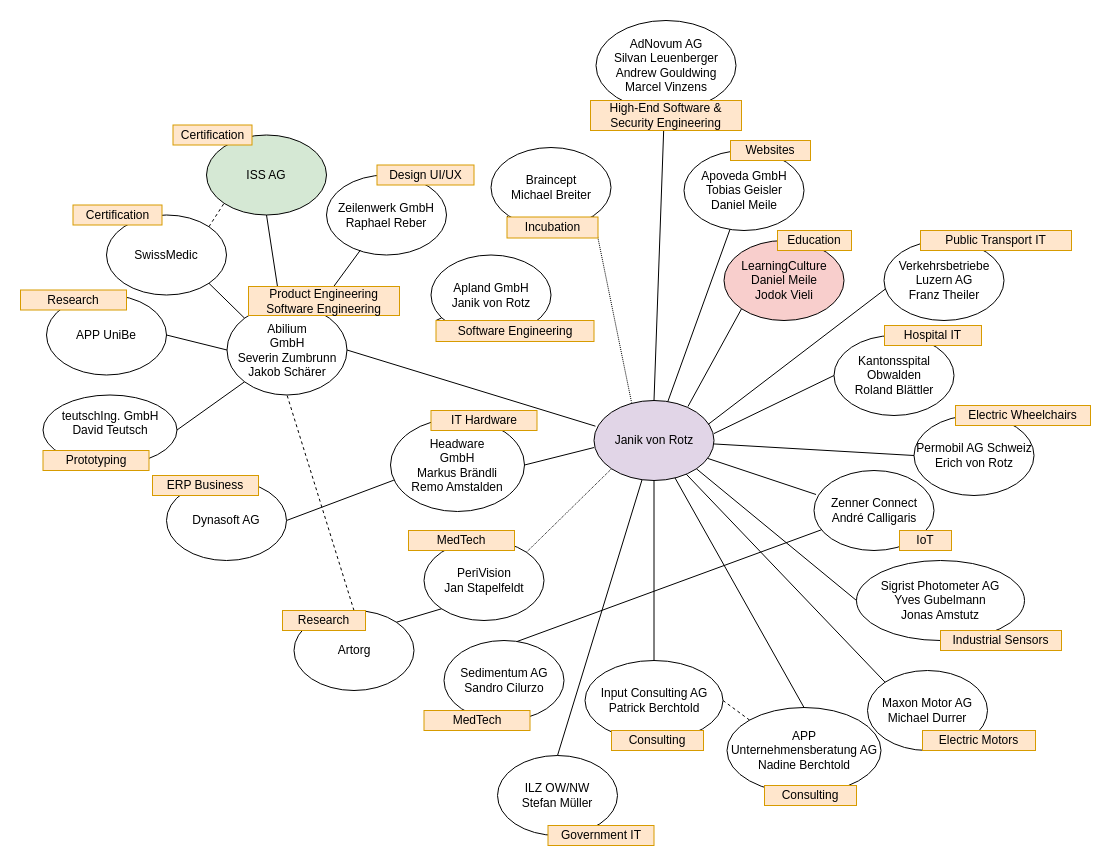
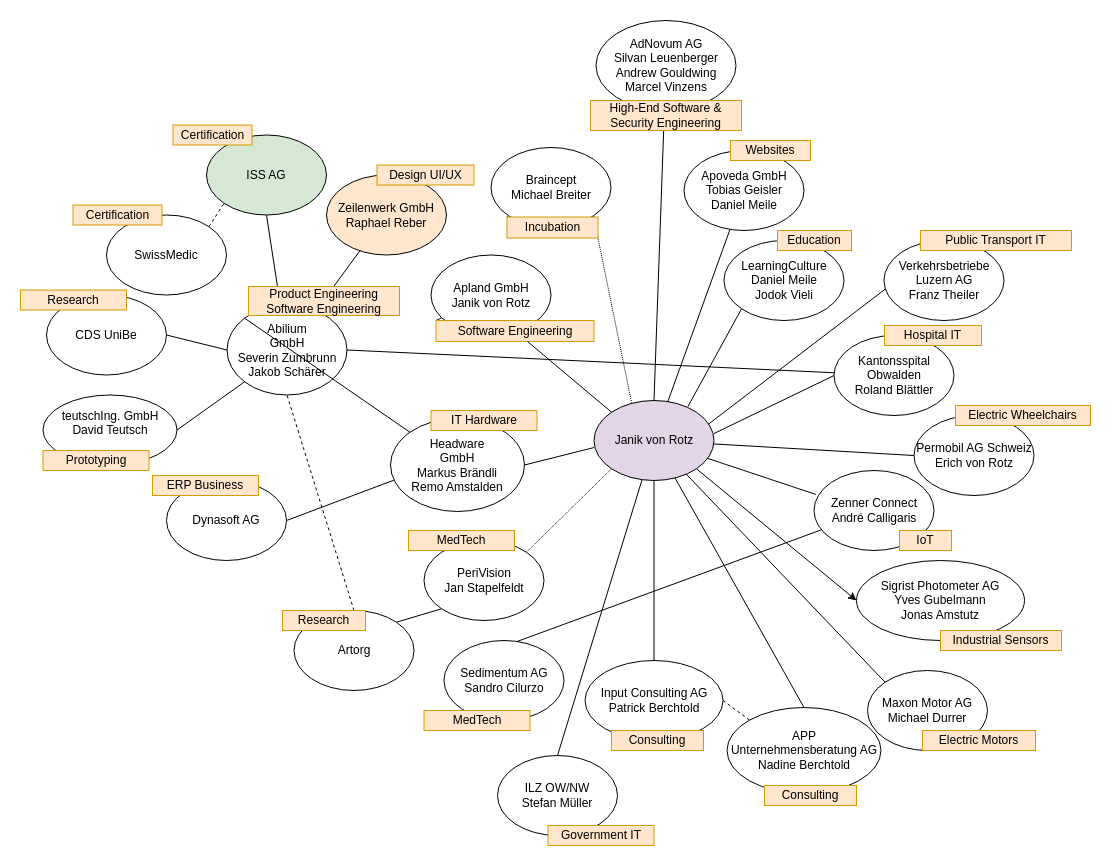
(387, 215) -> (387, 215)
(784, 281) -> (784, 281)
(227, 301) -> (327, 375)
(107, 336) -> (107, 336)
none -> (570, 377)
(472, 388) -> (693, 366)
(852, 597) -> (850, 595)
